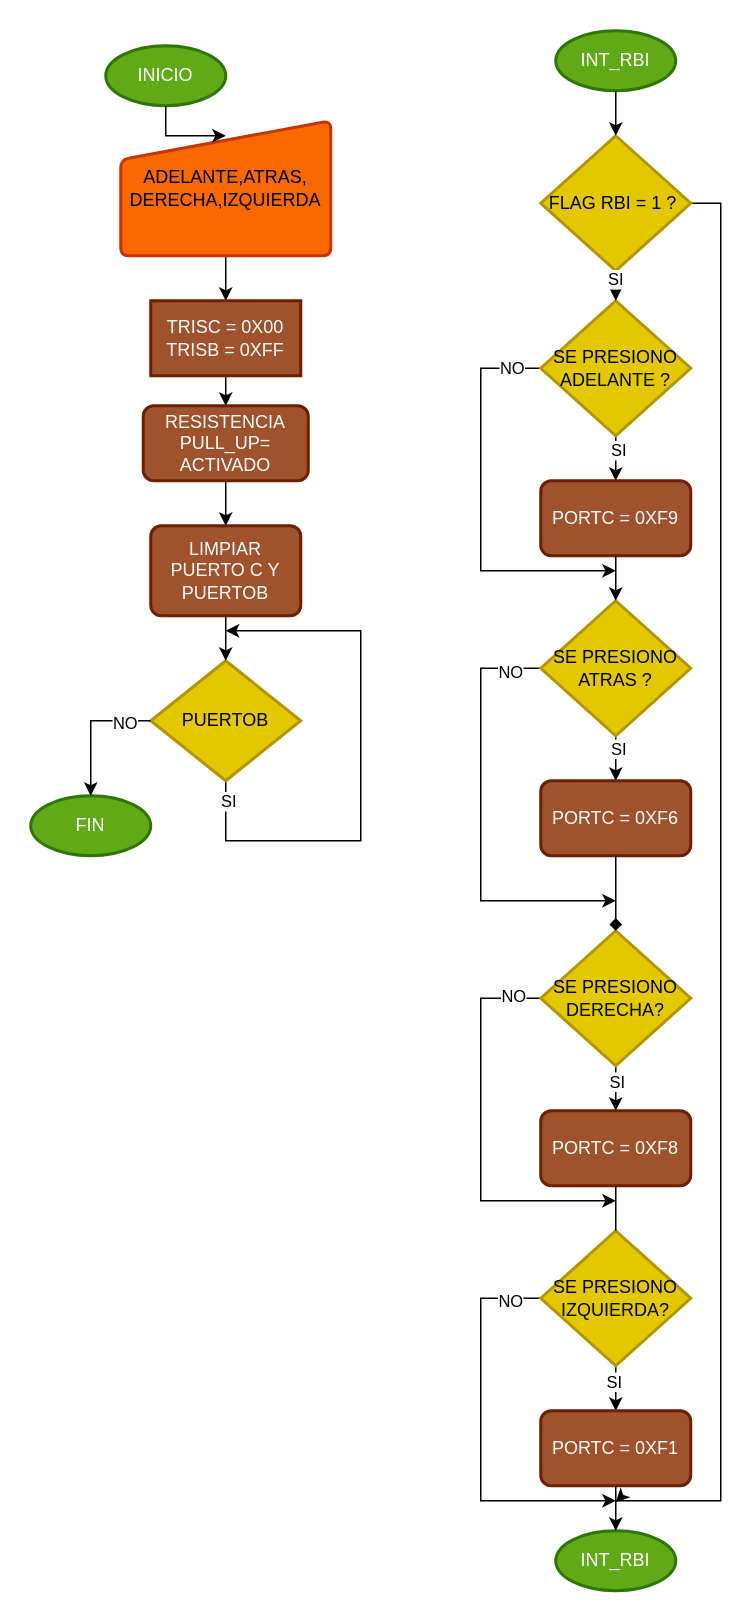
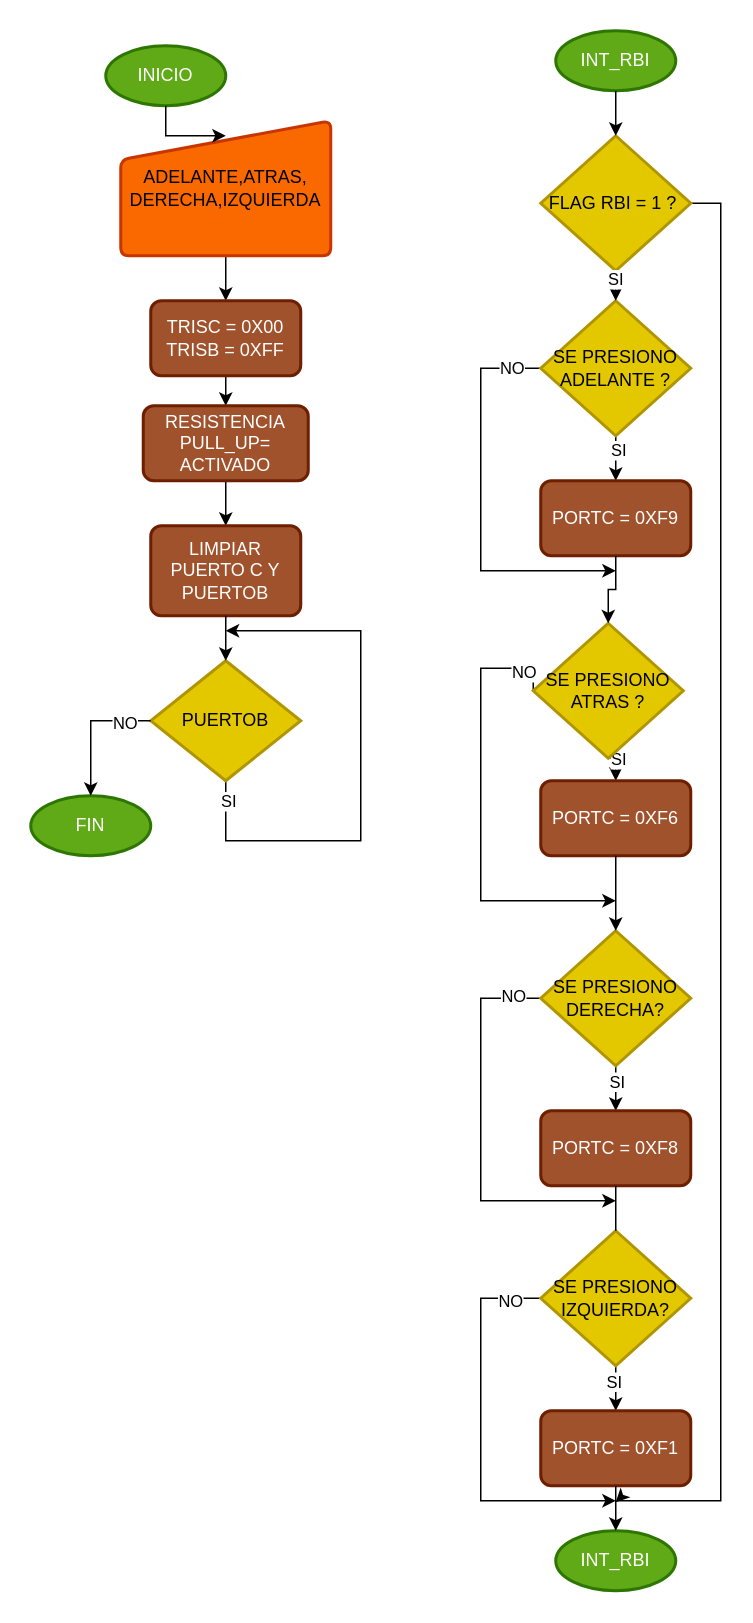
(226, 338) -> (226, 338)
(616, 668) -> (608, 691)
(616, 918) -> (616, 919)
